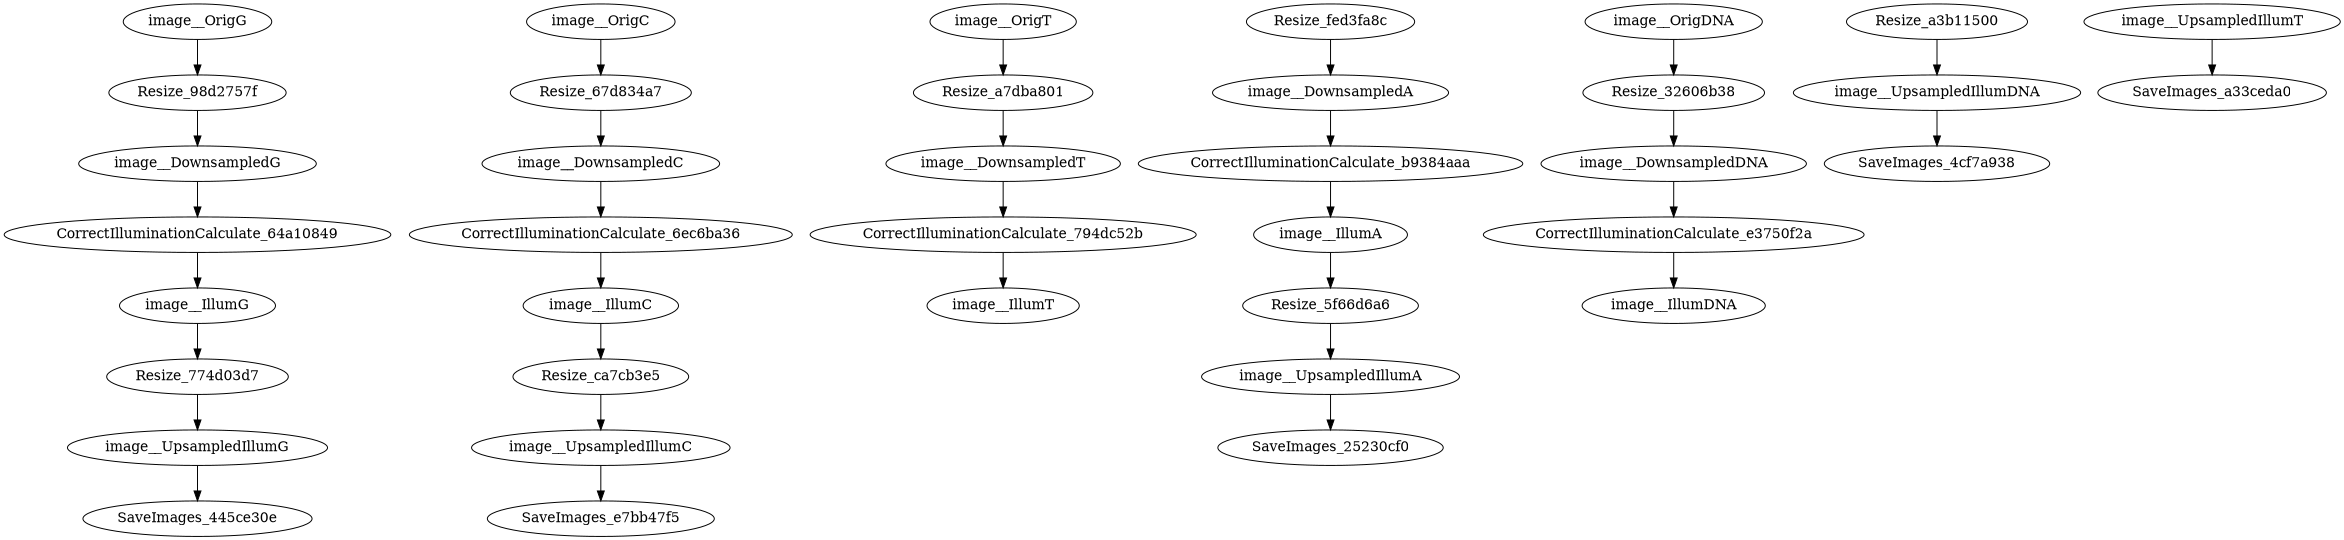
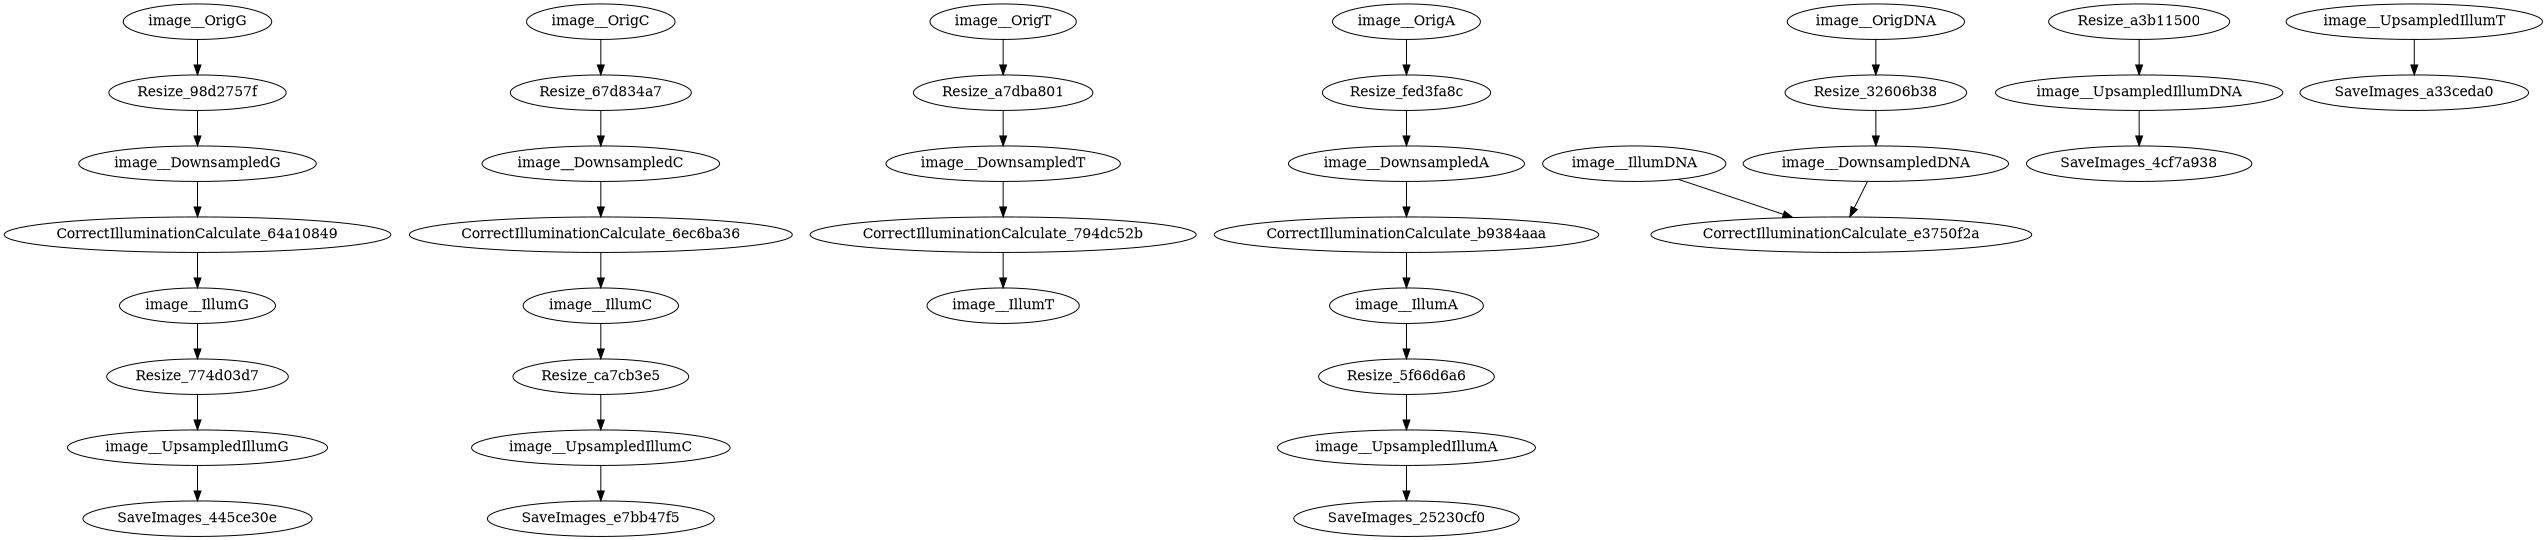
none -> (1406, 22)
(1674, 265) -> (1731, 197)
